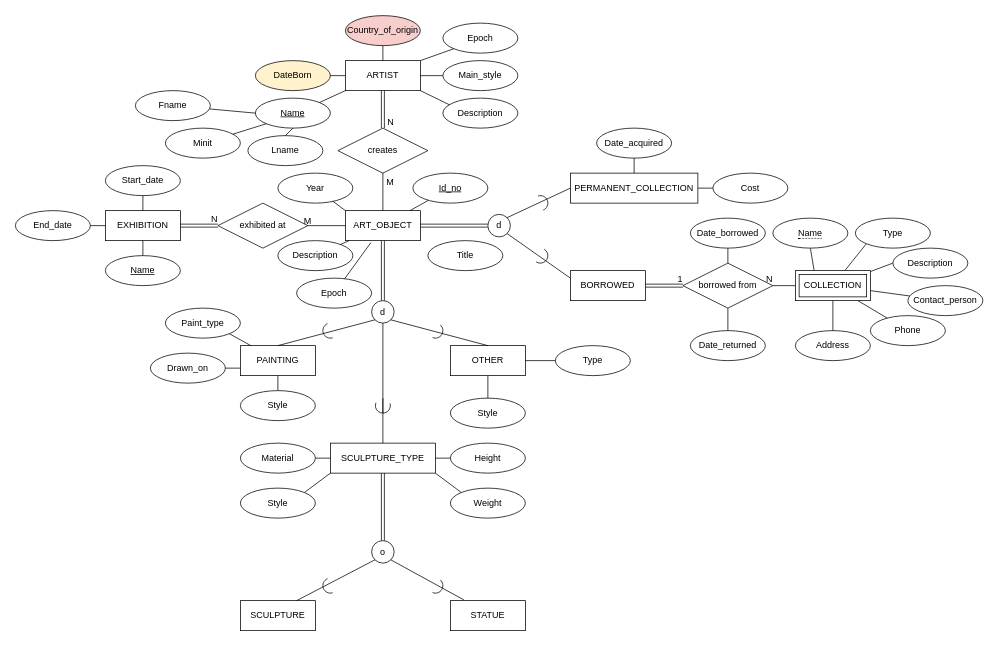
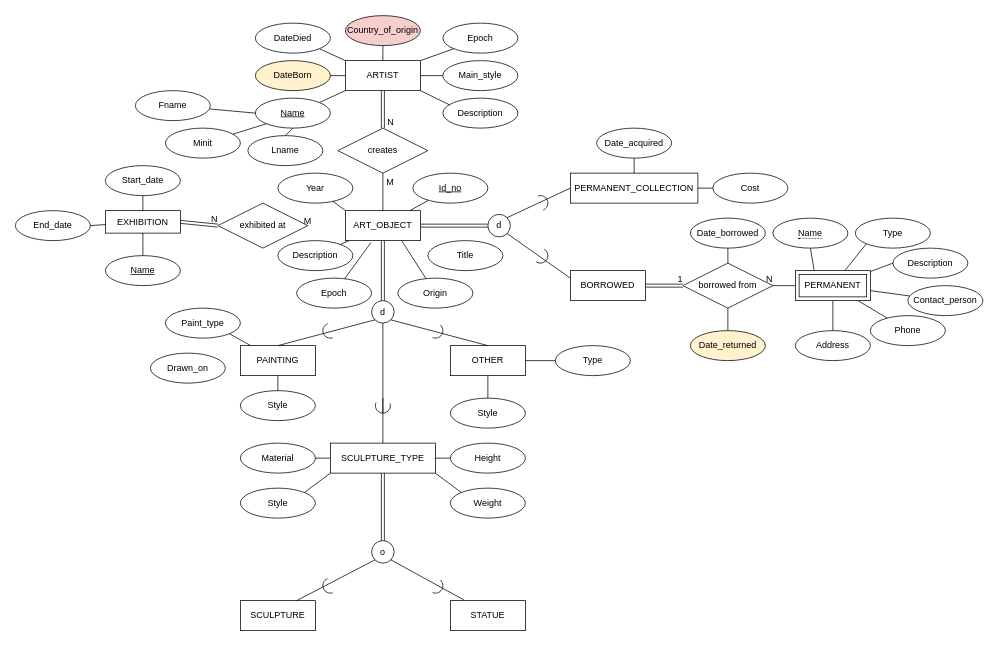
none -> (293, 38)
none -> (332, 54)
(143, 225) -> (143, 222)
(326, 225) -> none
none -> (414, 259)
(833, 285) -> (833, 285)
none -> (435, 293)
(728, 345) -> (728, 345)
(232, 368) -> none
